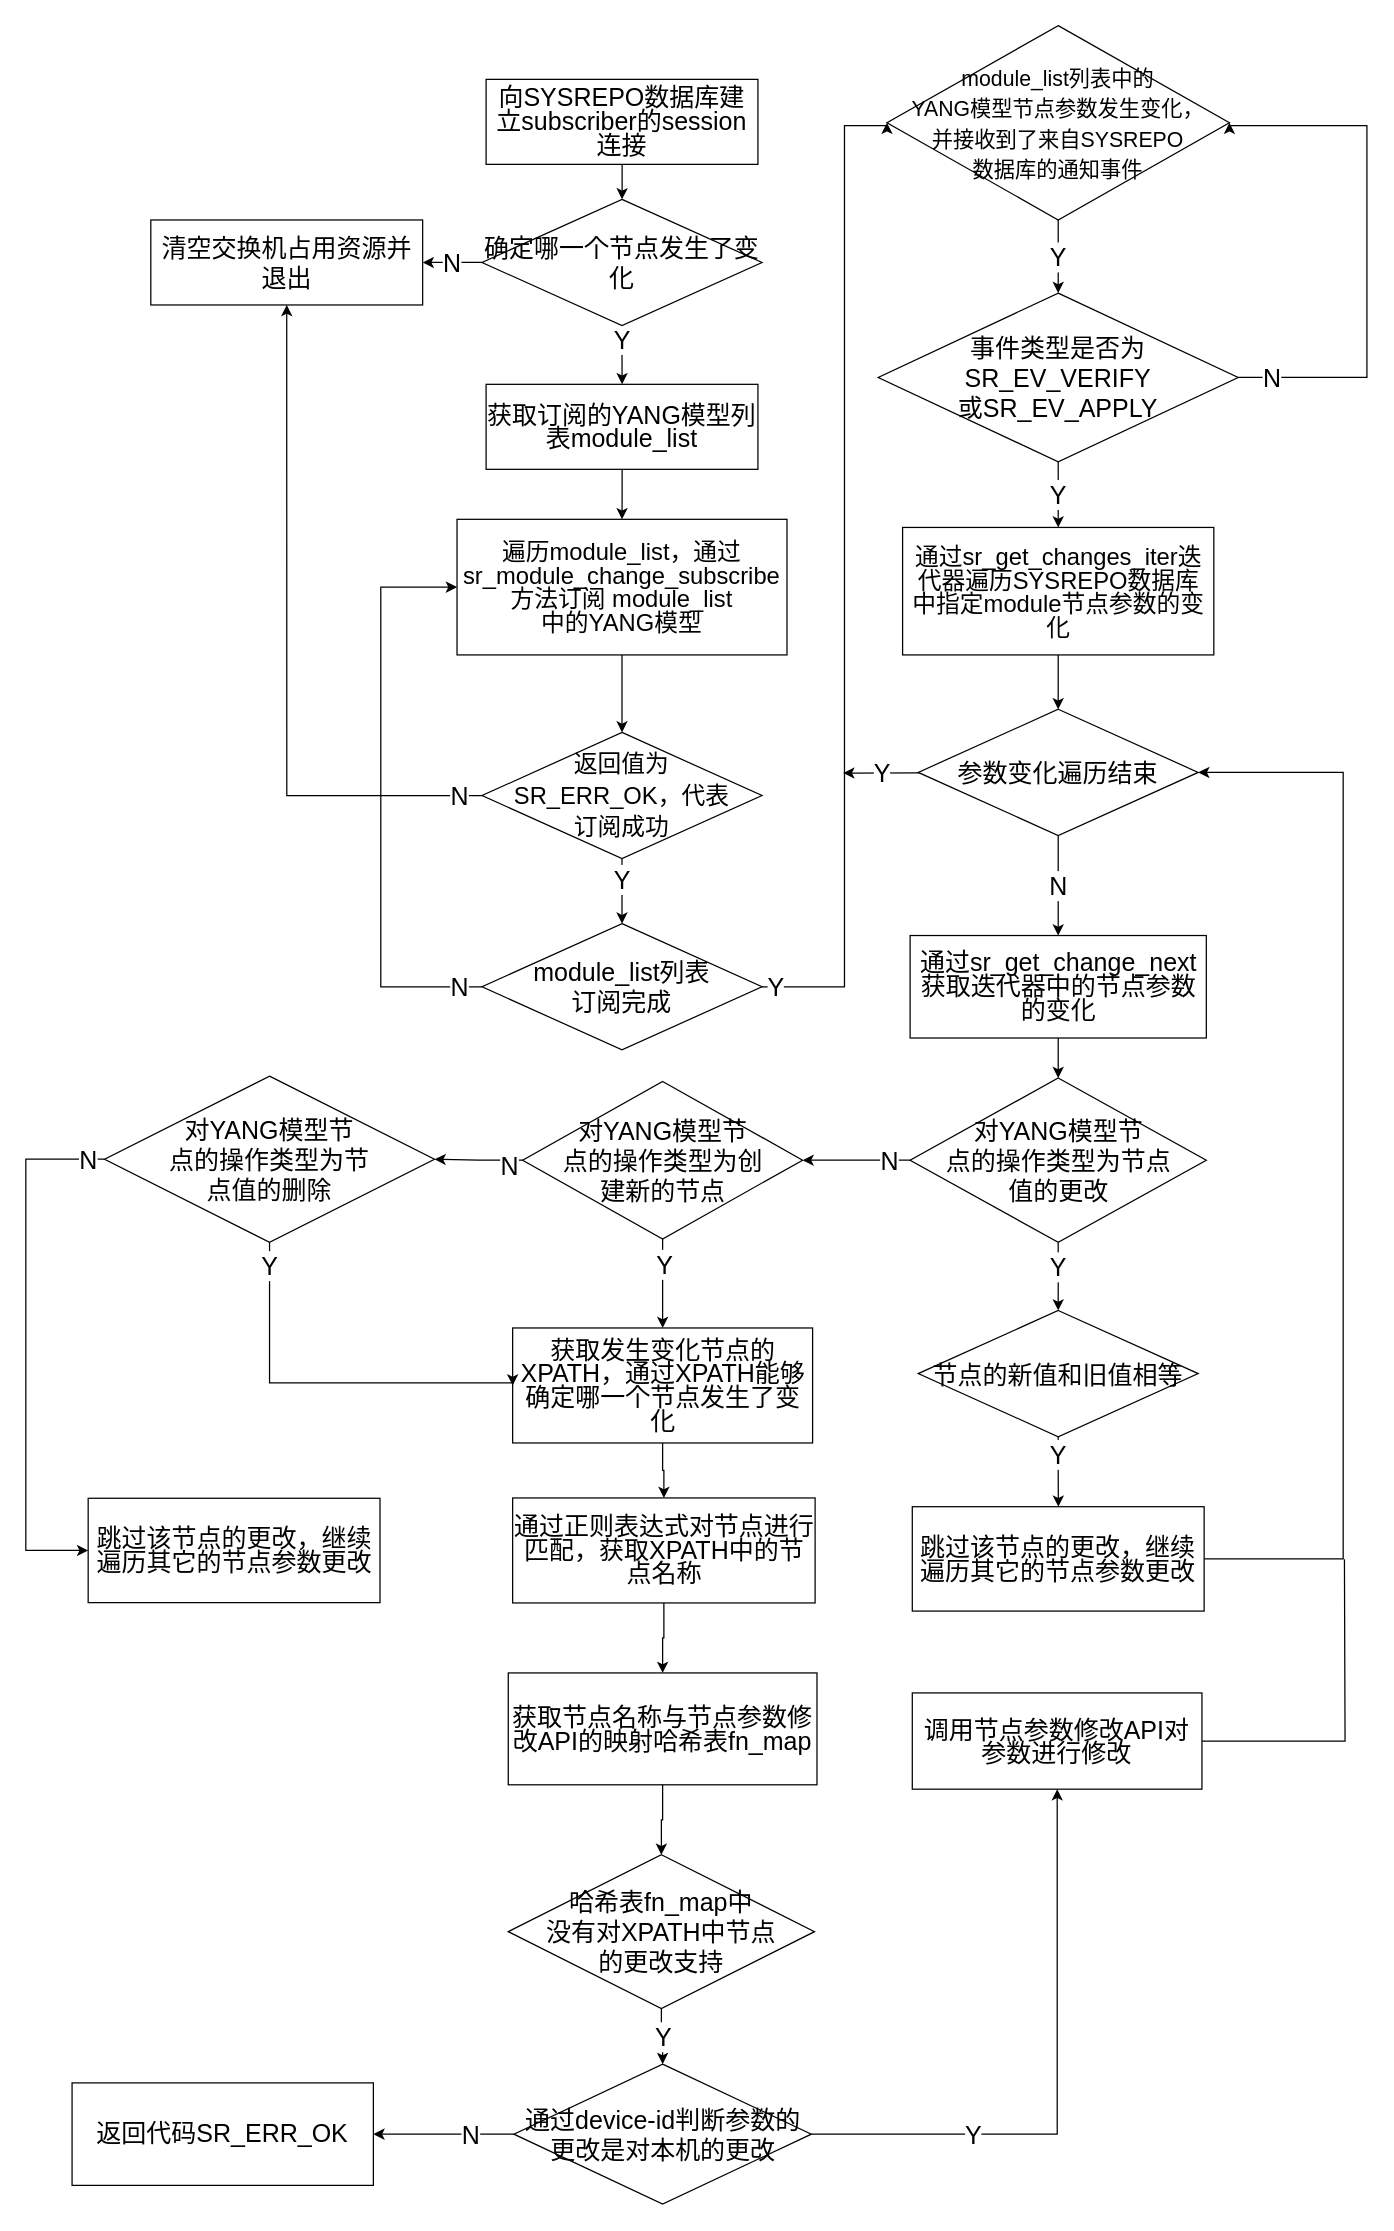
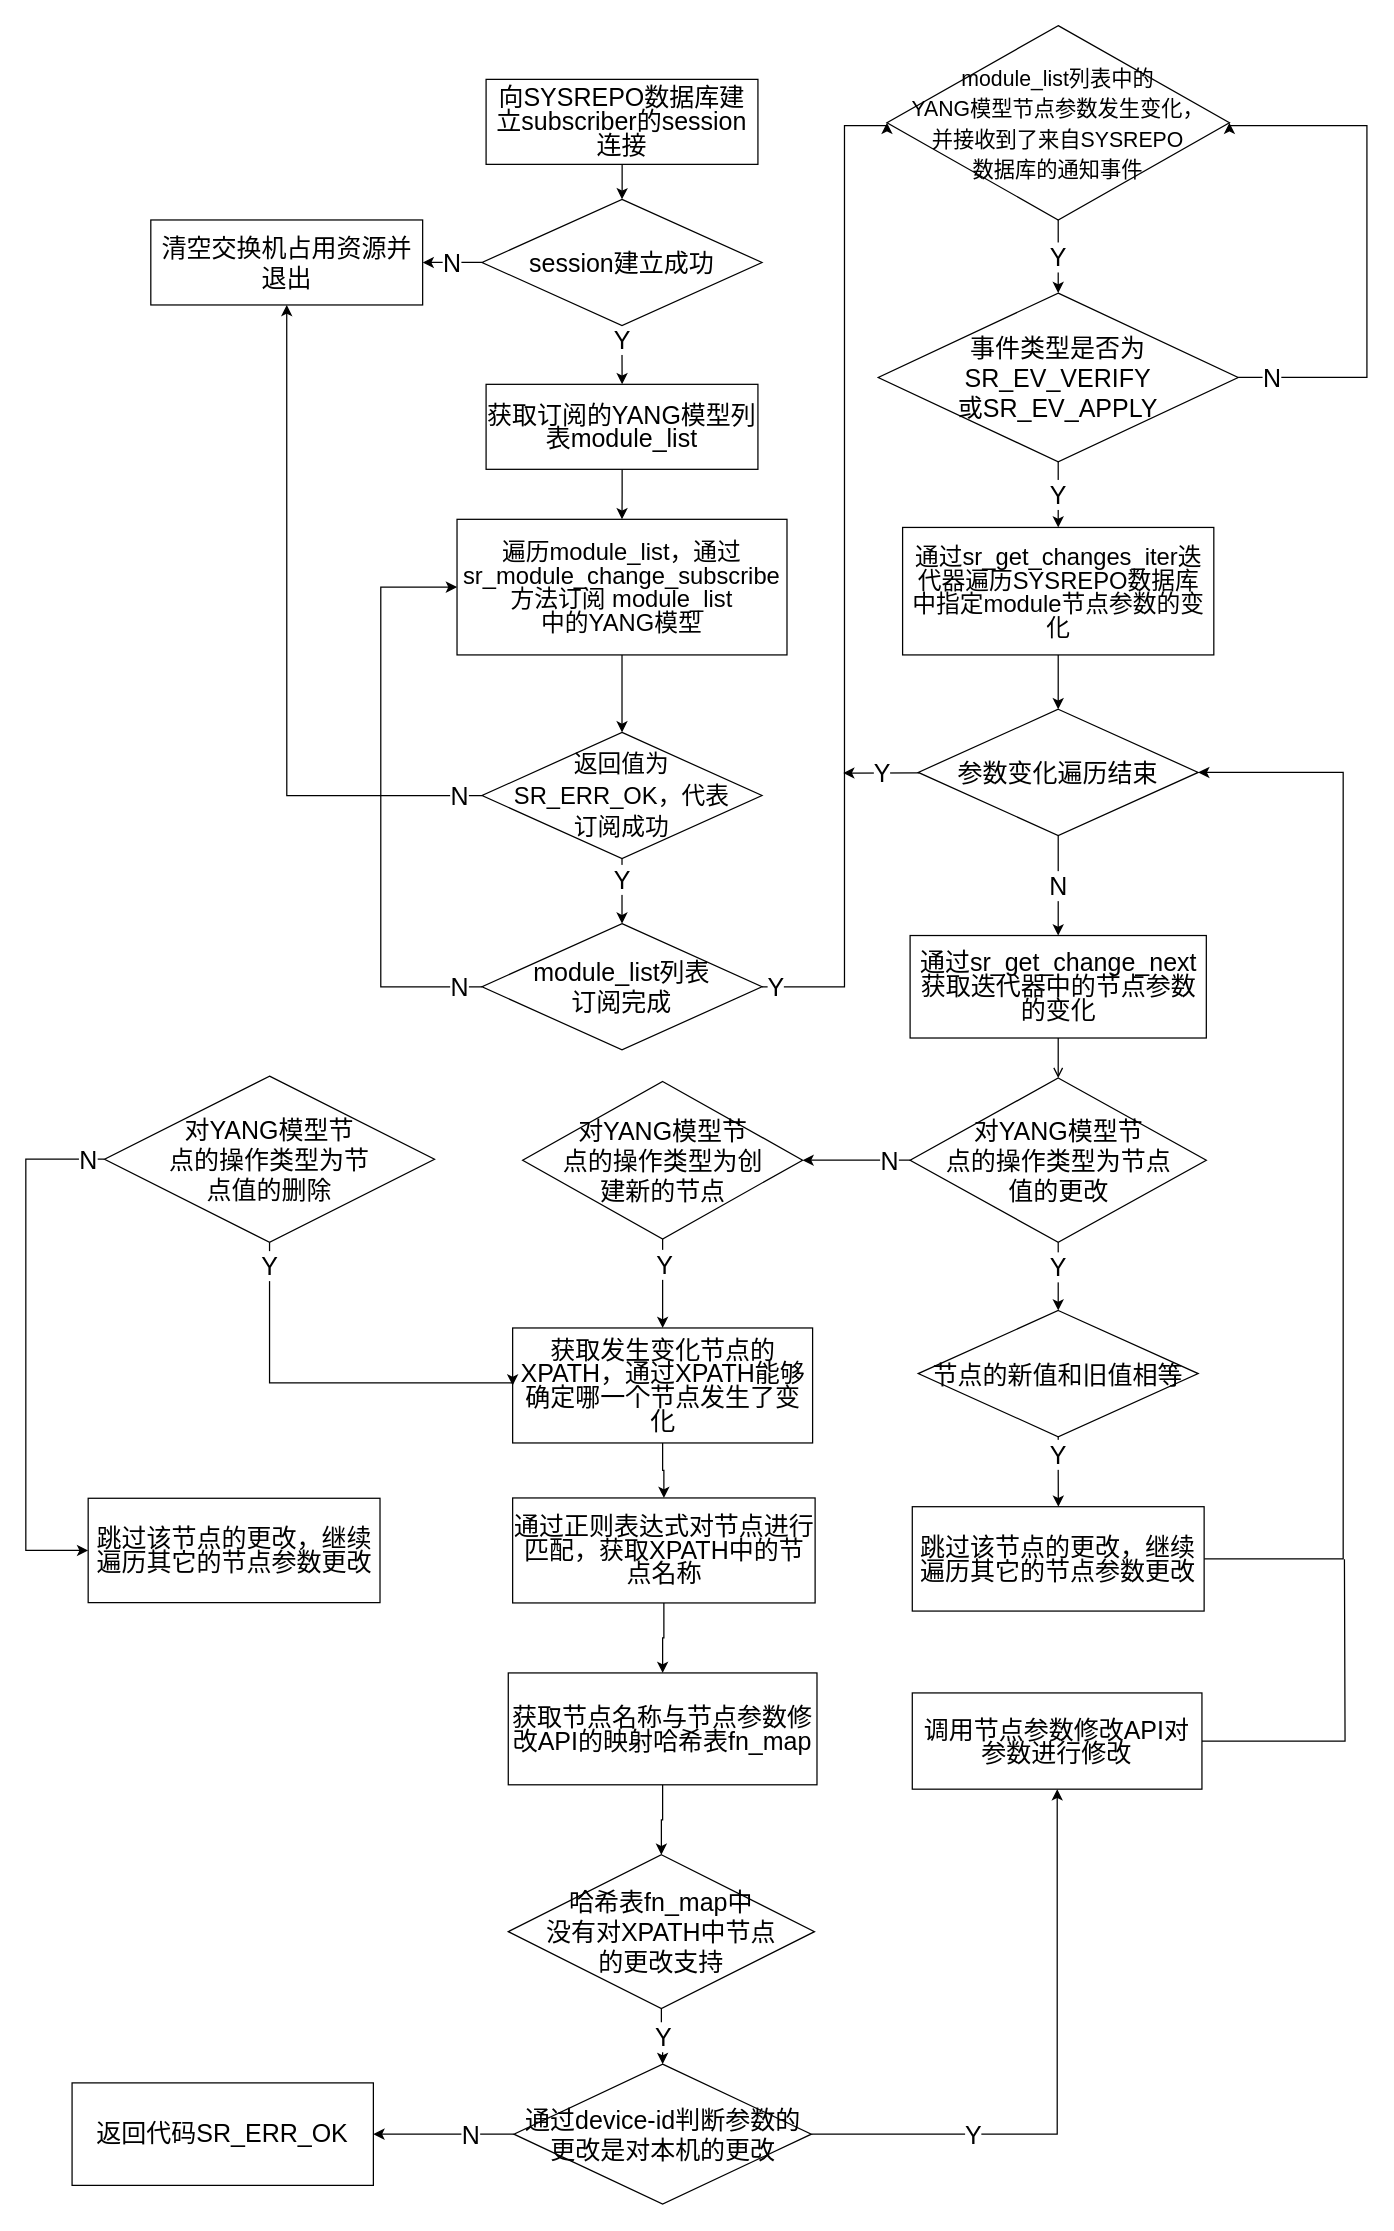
(622, 263) -> (622, 263)
(1058, 1068) -> (1058, 1070)
(483, 1160) -> none
